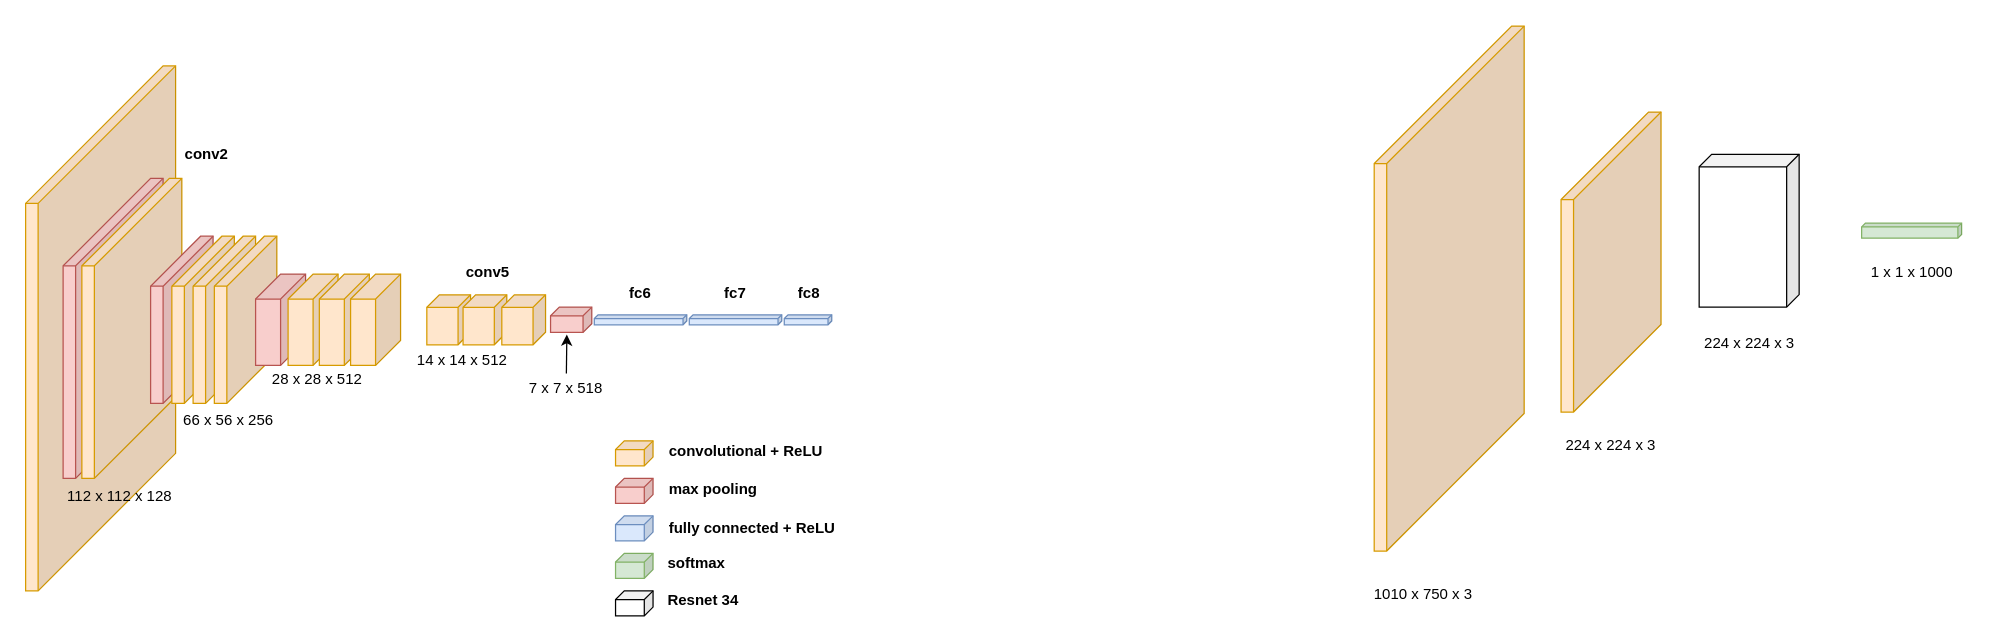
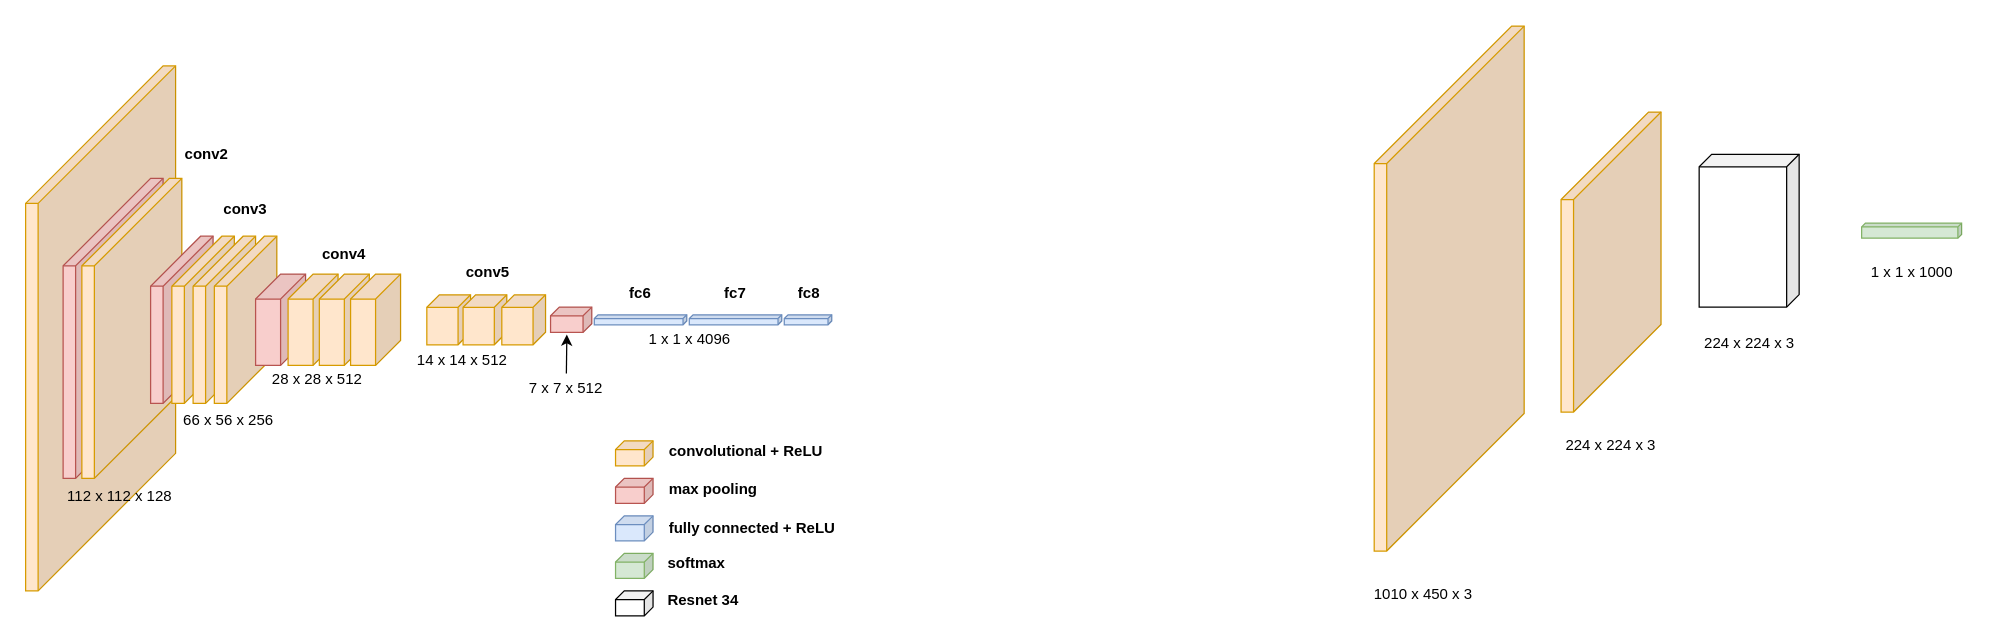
none -> (246, 209)
none -> (344, 255)
none -> (690, 340)
(566, 388) -> (566, 388)
(1424, 594) -> (1424, 594)
